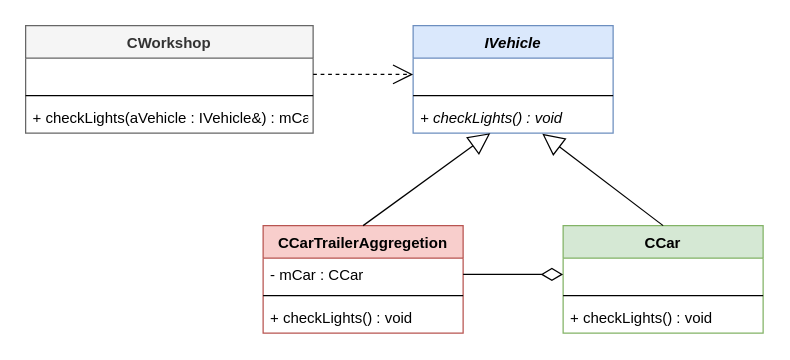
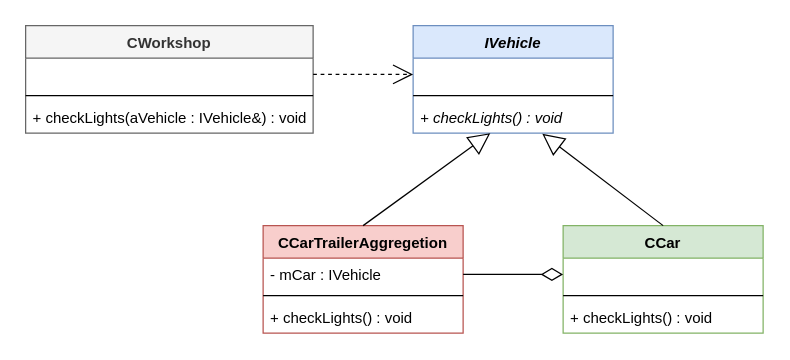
(186, 118) -> (184, 118)
(317, 275) -> (330, 275)
